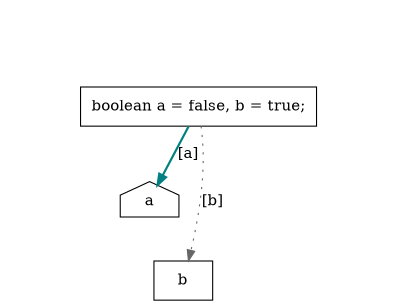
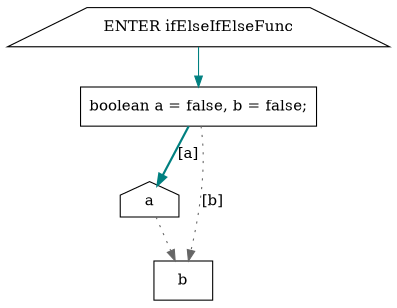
none -> (199, 27)
(199, 107) -> (199, 107)
none -> (163, 234)
